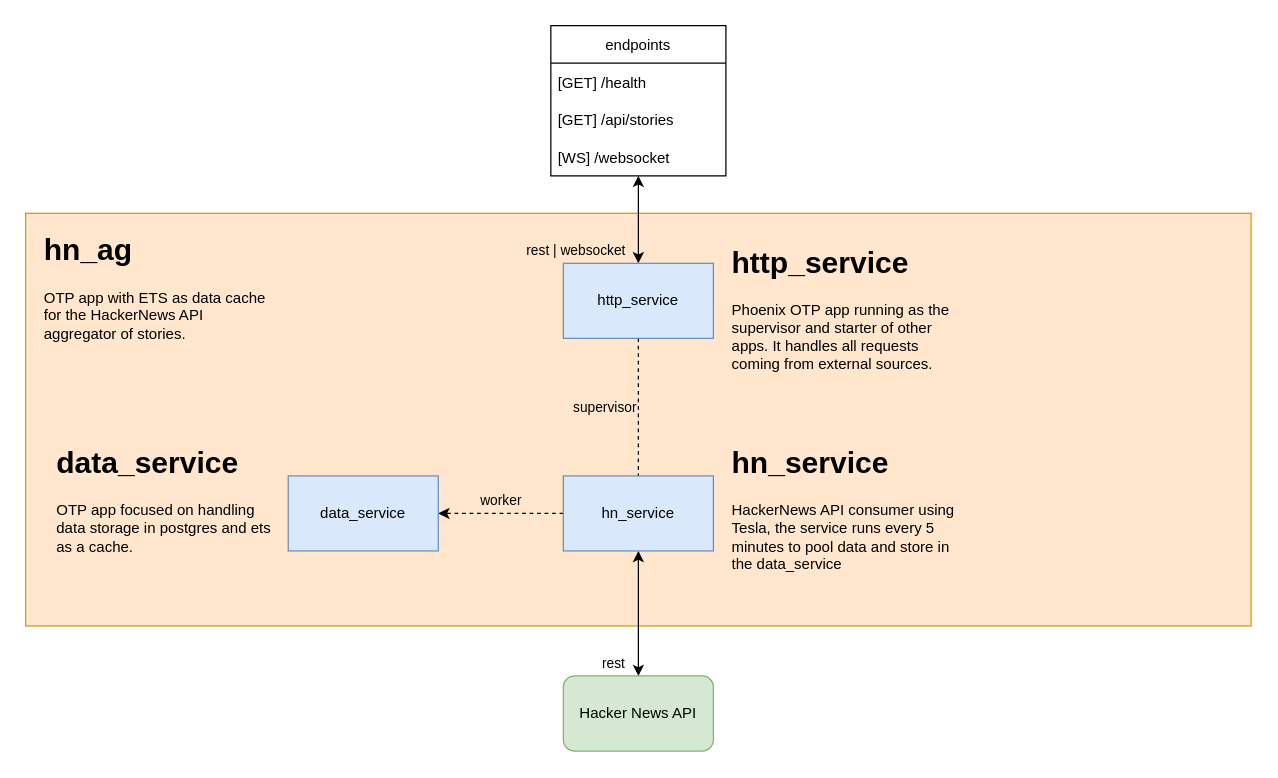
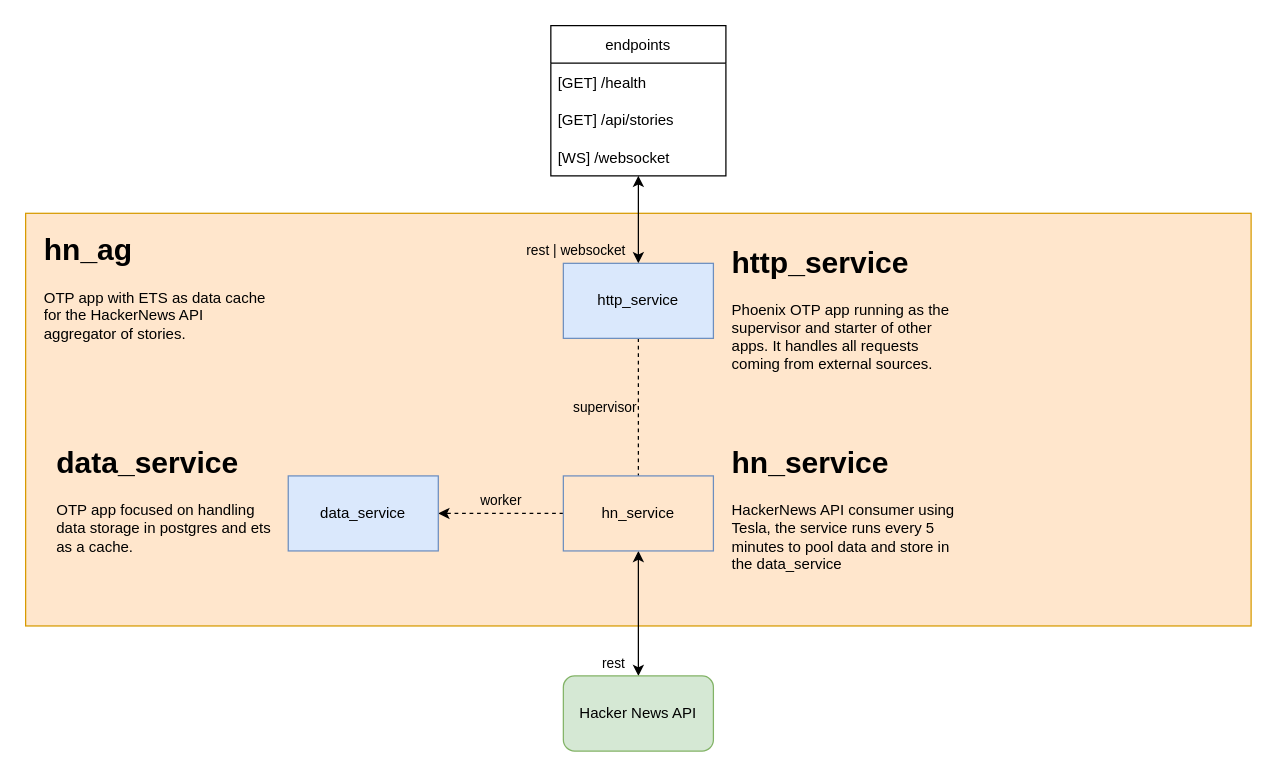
(638, 513) -> (638, 513)
